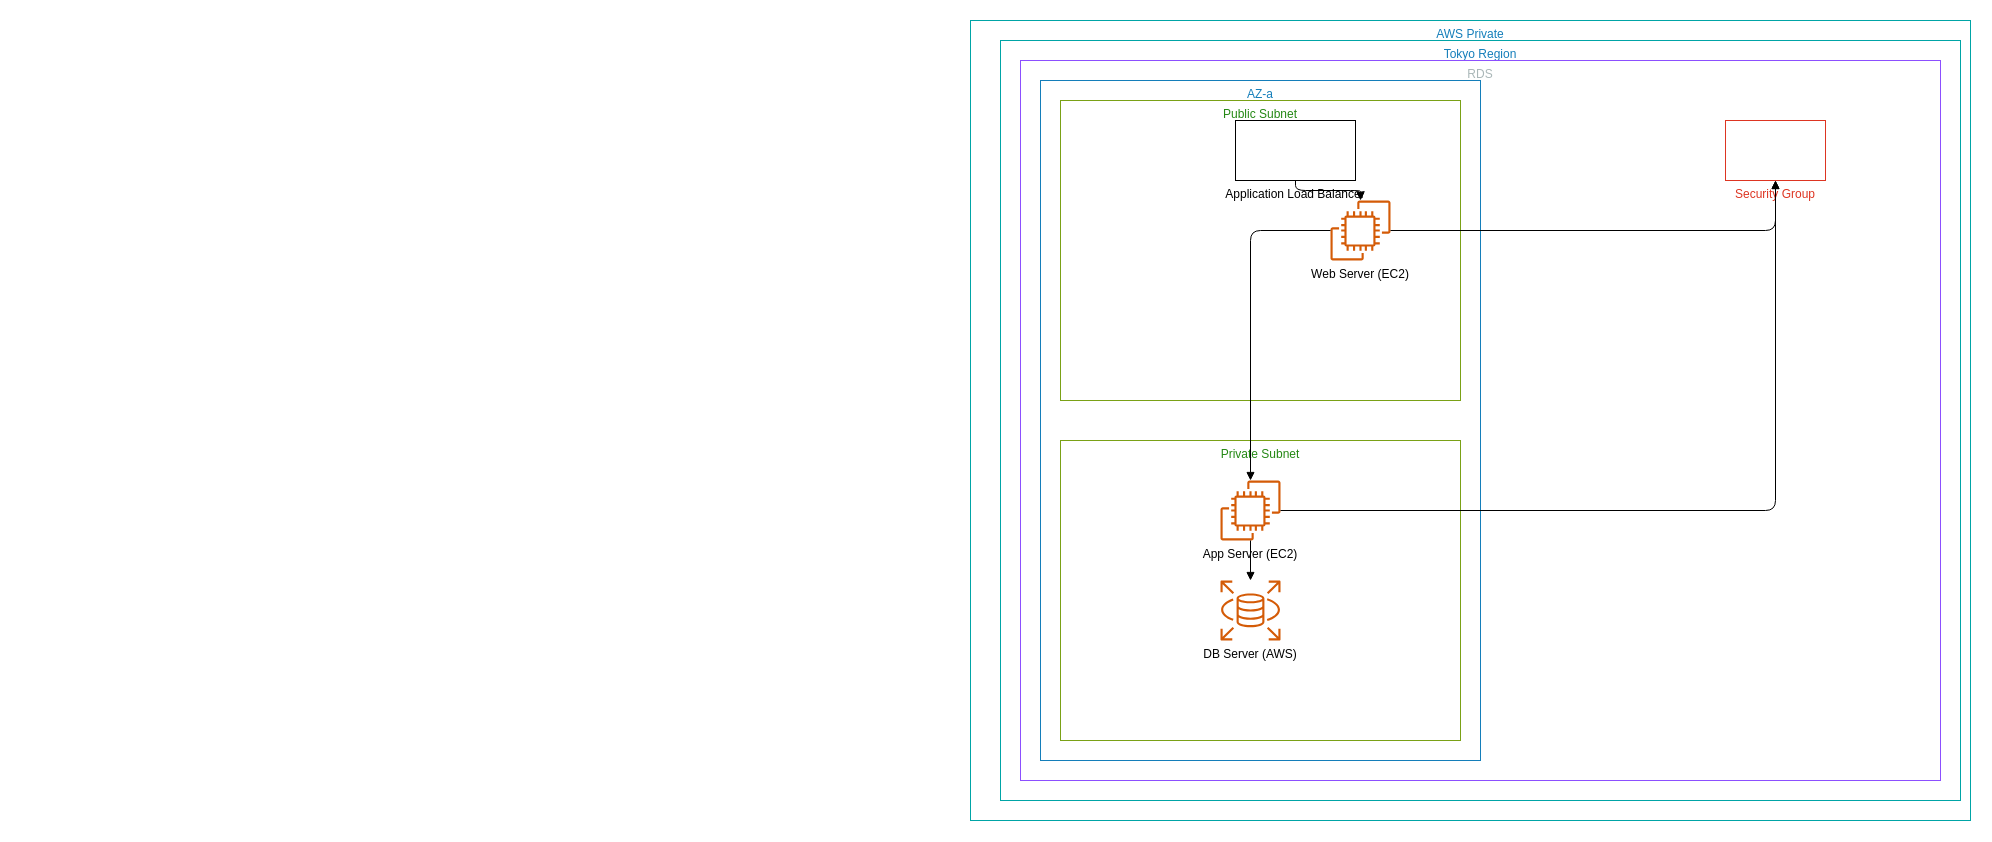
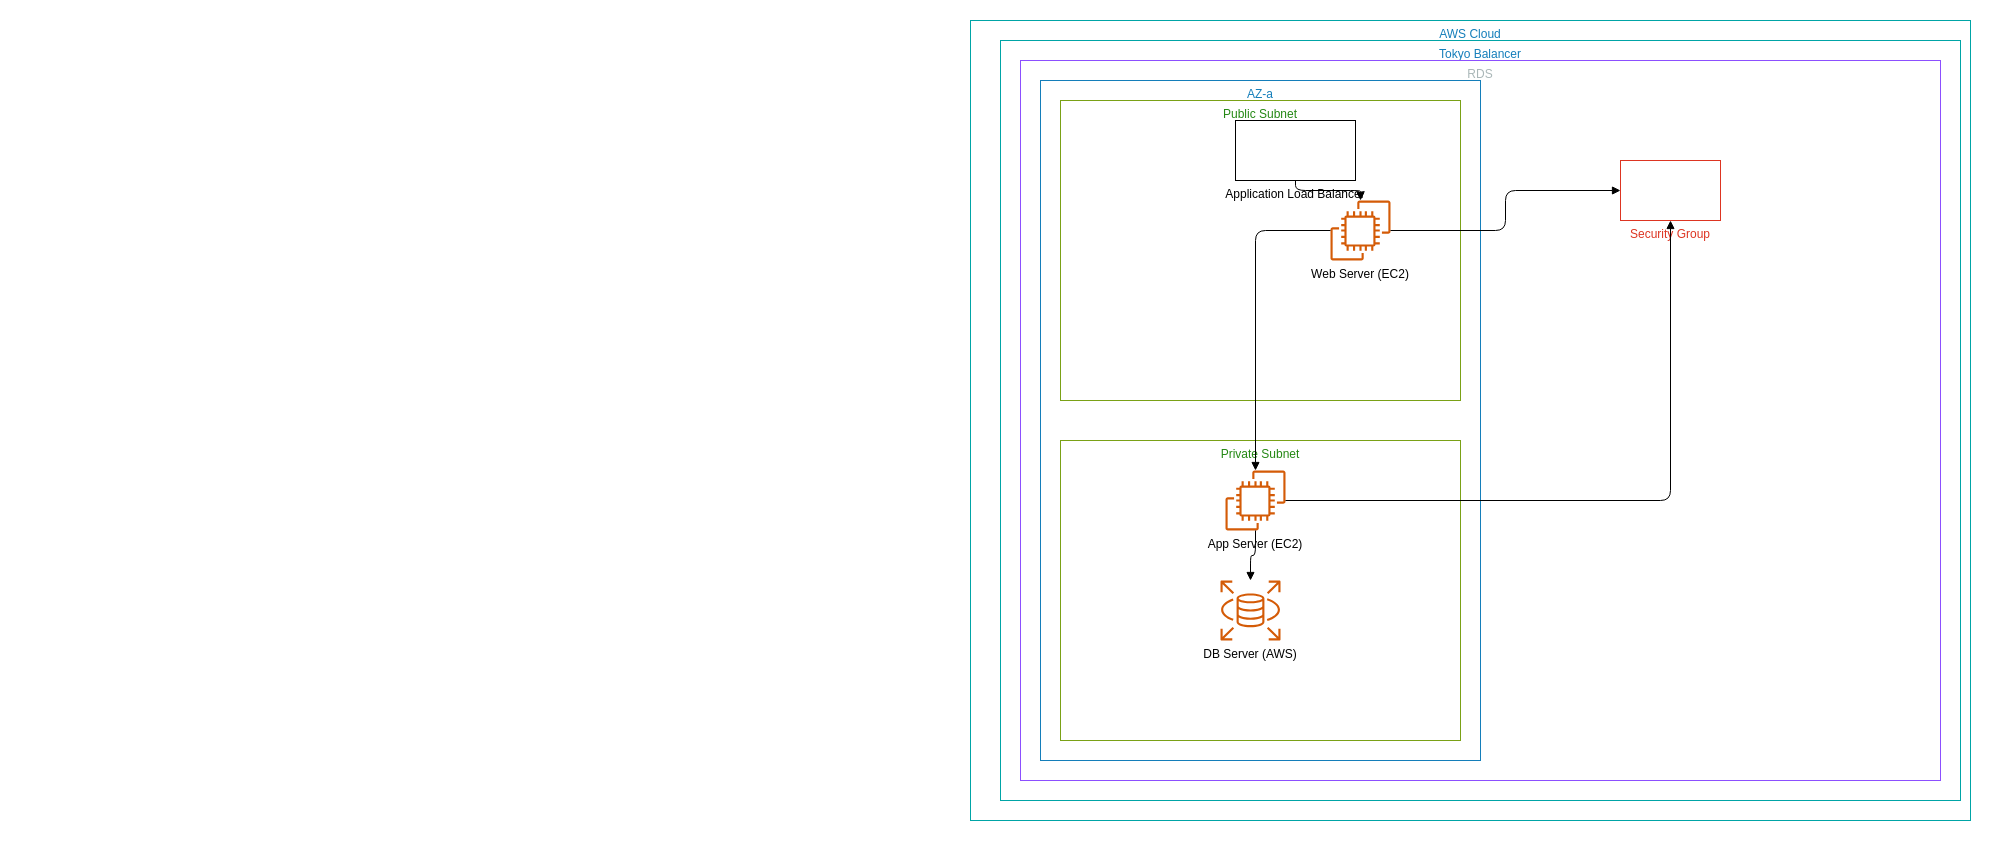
(1470, 34) -> (1470, 34)
(1480, 54) -> (1480, 54)
(1776, 151) -> (1671, 191)
(1251, 511) -> (1256, 501)
